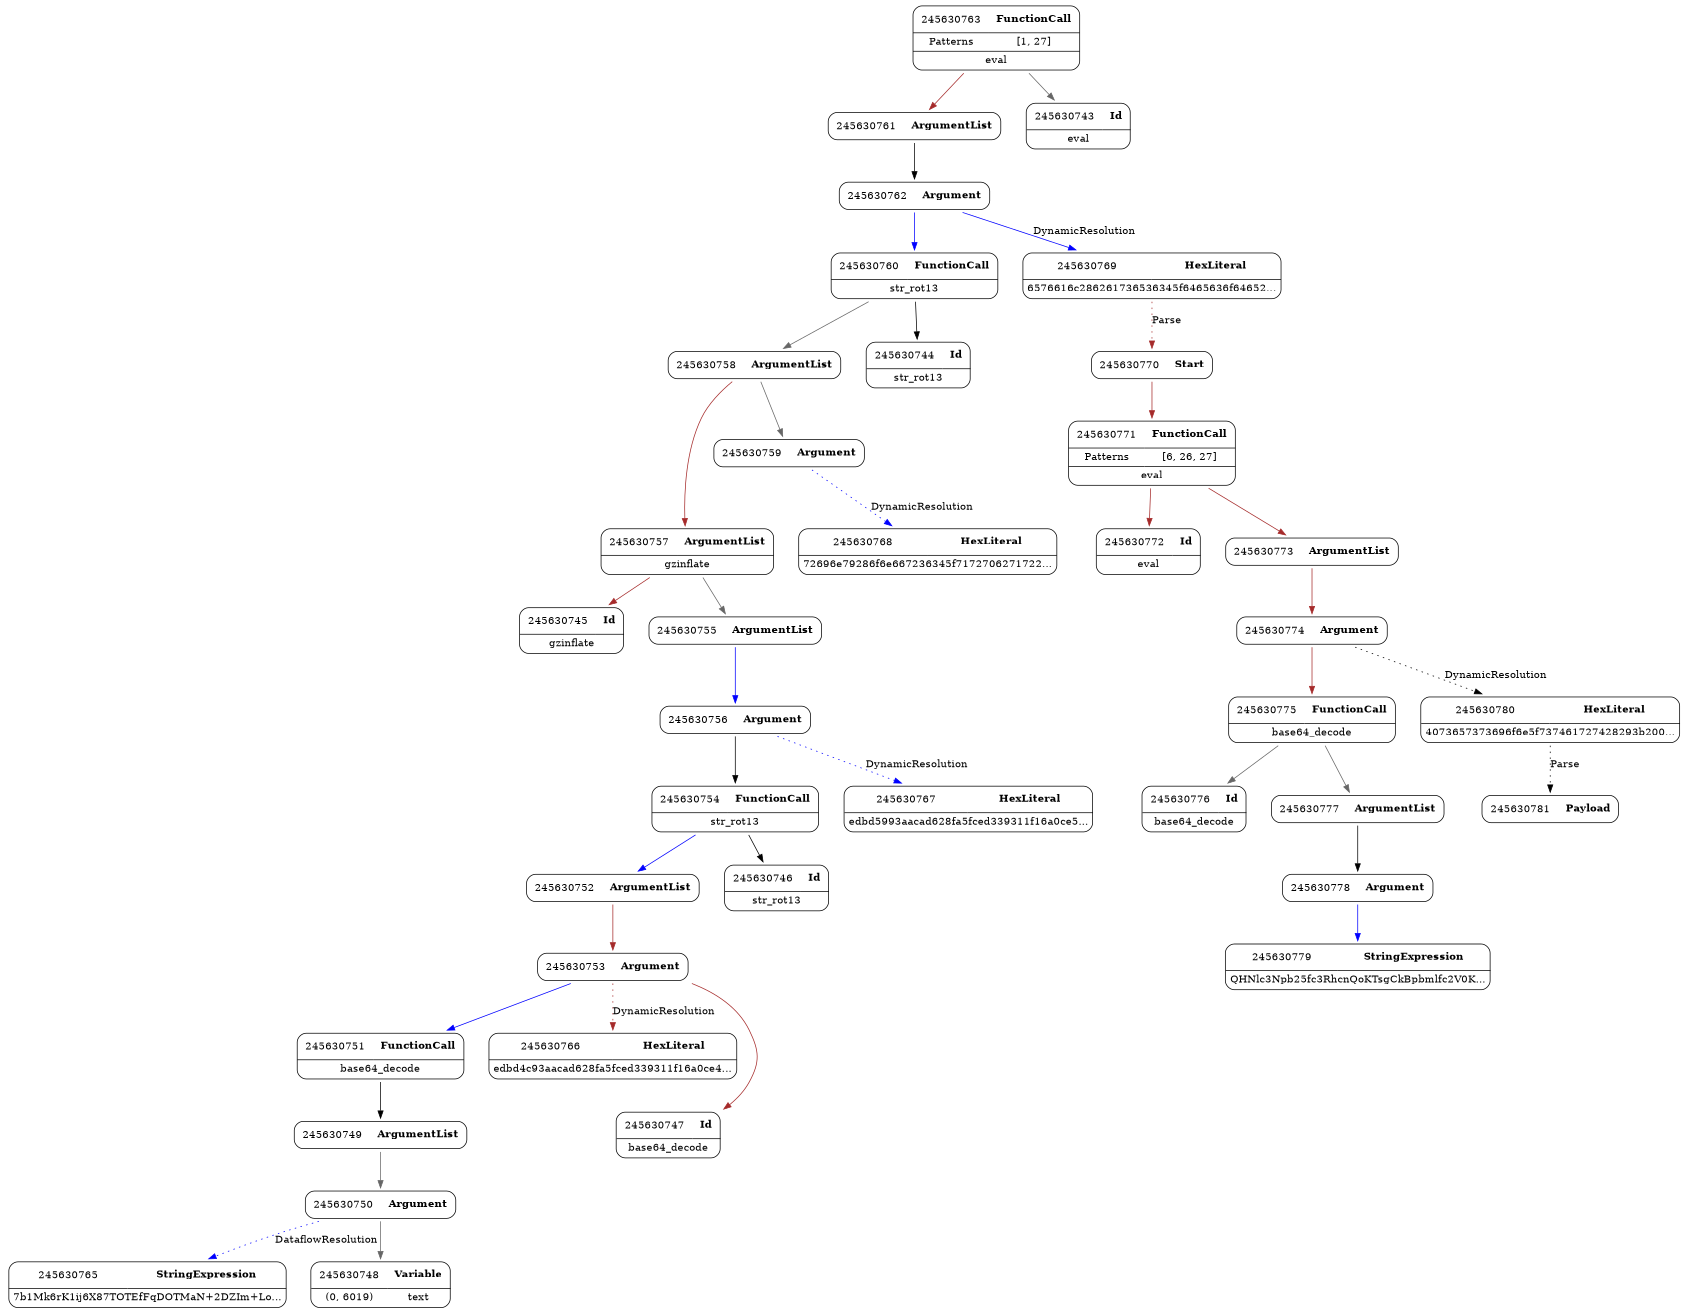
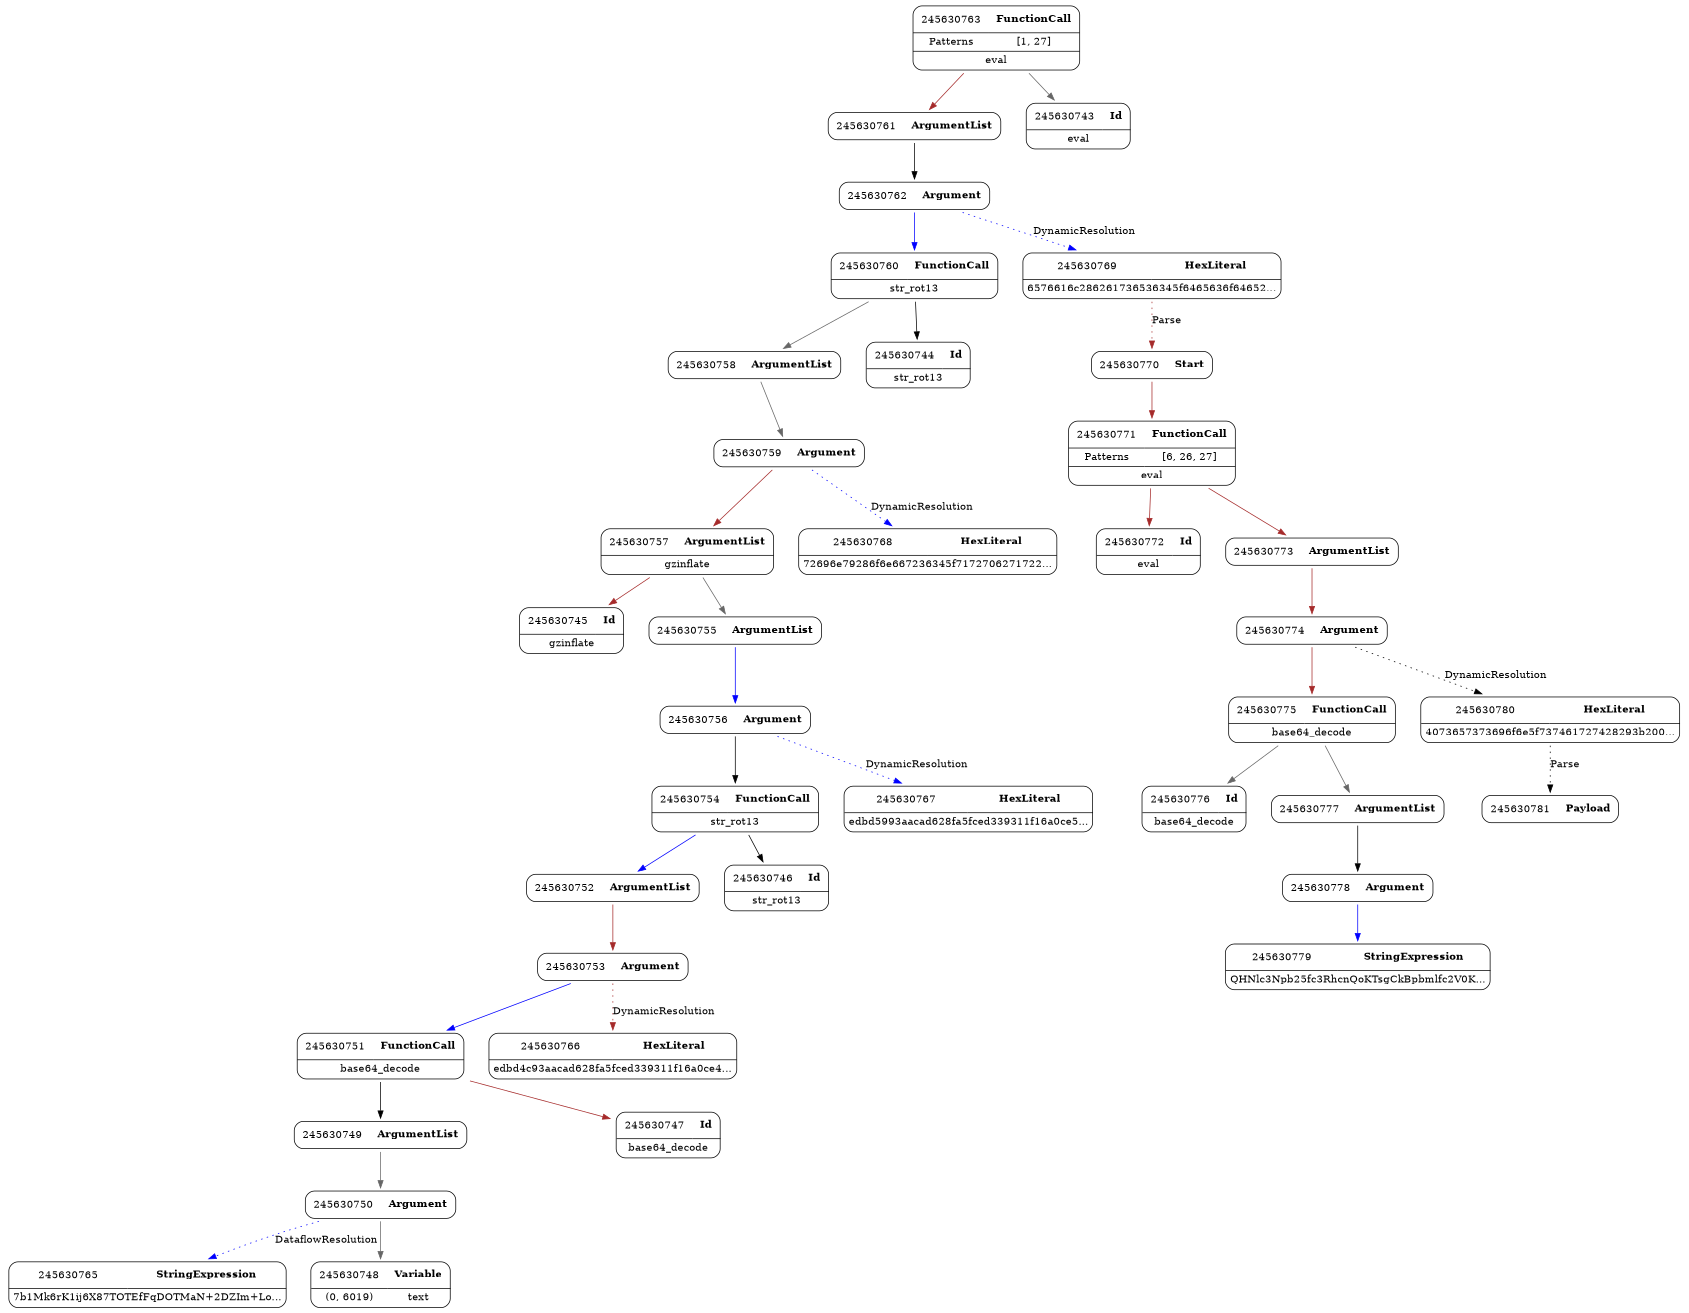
(1016, 230) -> (1016, 230)
(692, 444) -> (746, 495)
(751, 1034) -> (536, 1099)
